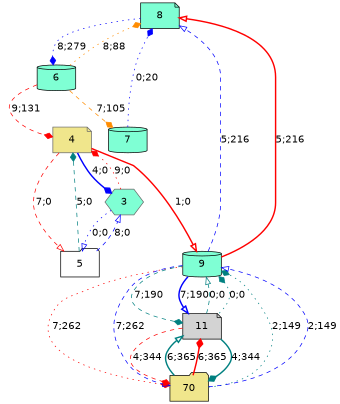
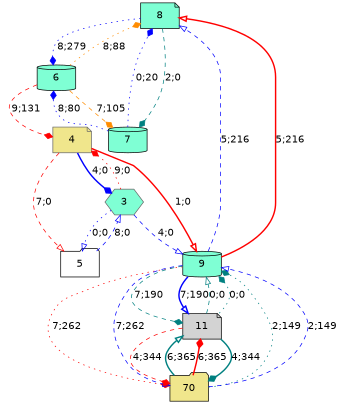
none -> (164, 77)
none -> (74, 124)
(76, 206) -> none
none -> (153, 235)
